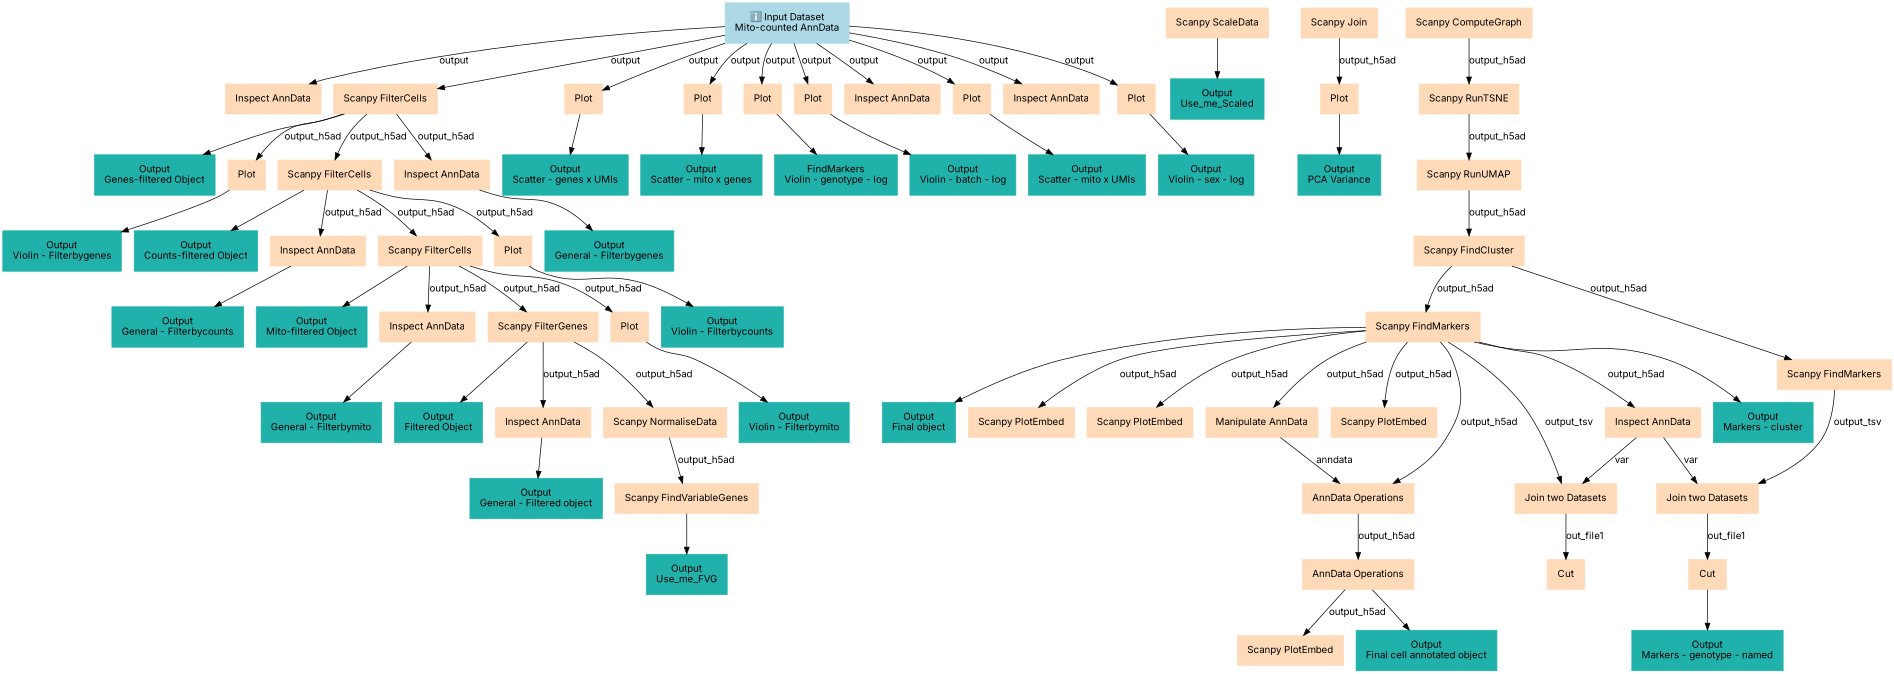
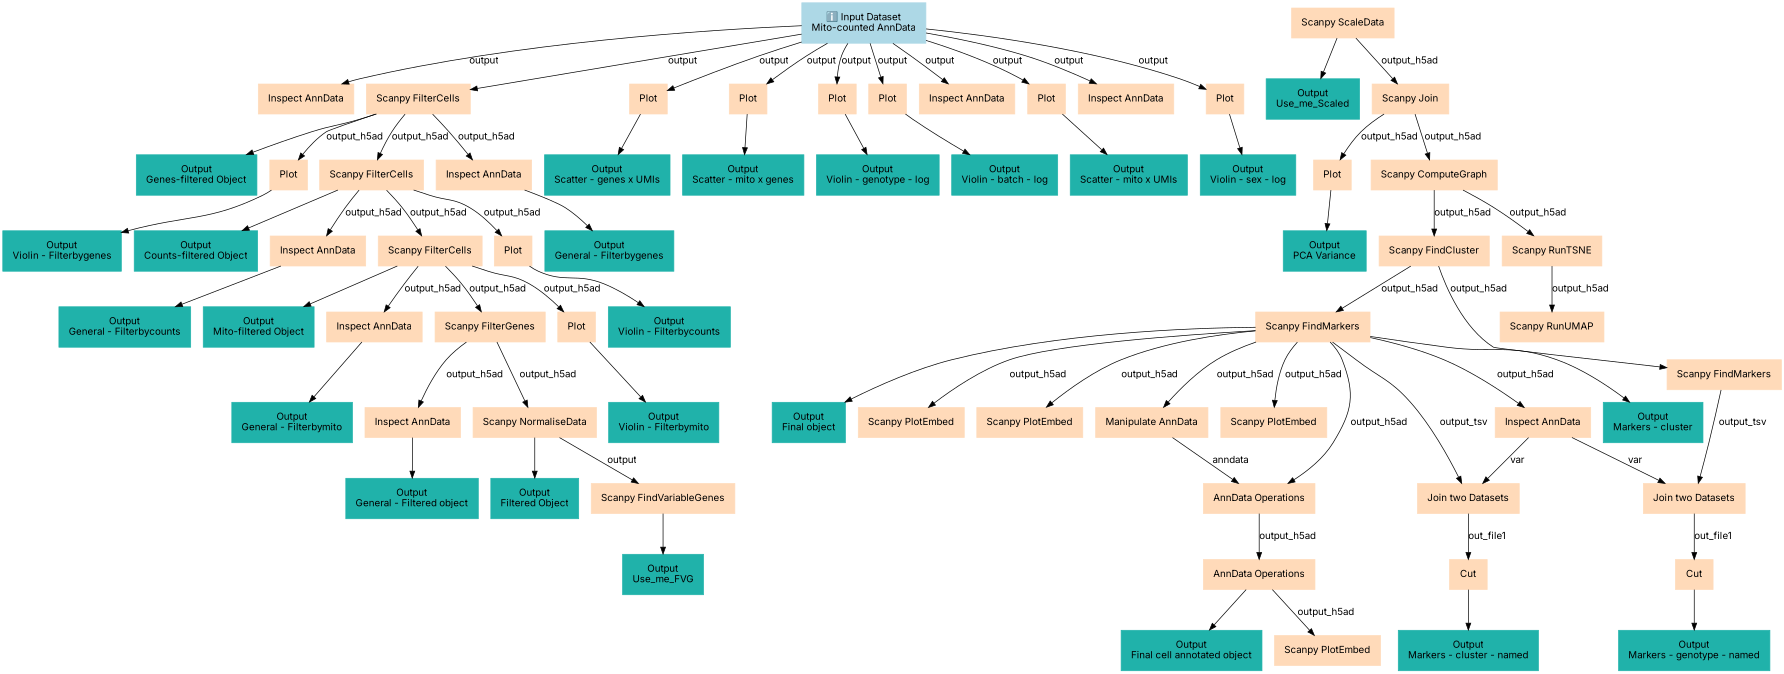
none -> (1374, 58)
none -> (1421, 134)
(836, 175) -> (878, 175)
(1469, 209) -> (1434, 209)
(497, 370) -> (535, 454)
(706, 461) -> (622, 461)
none -> (1468, 651)
